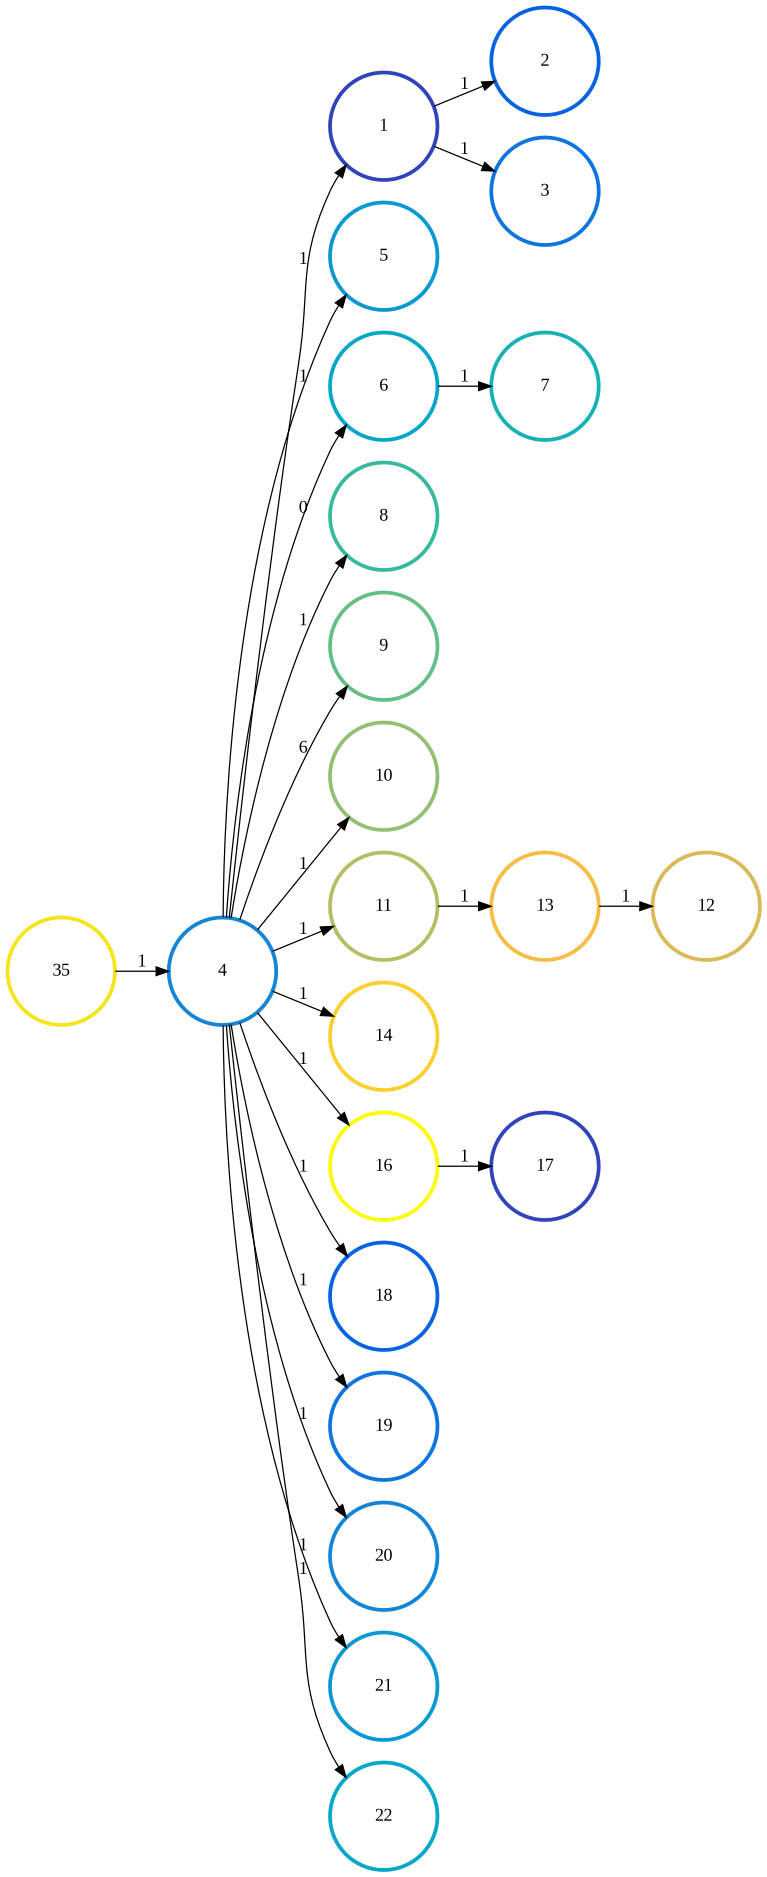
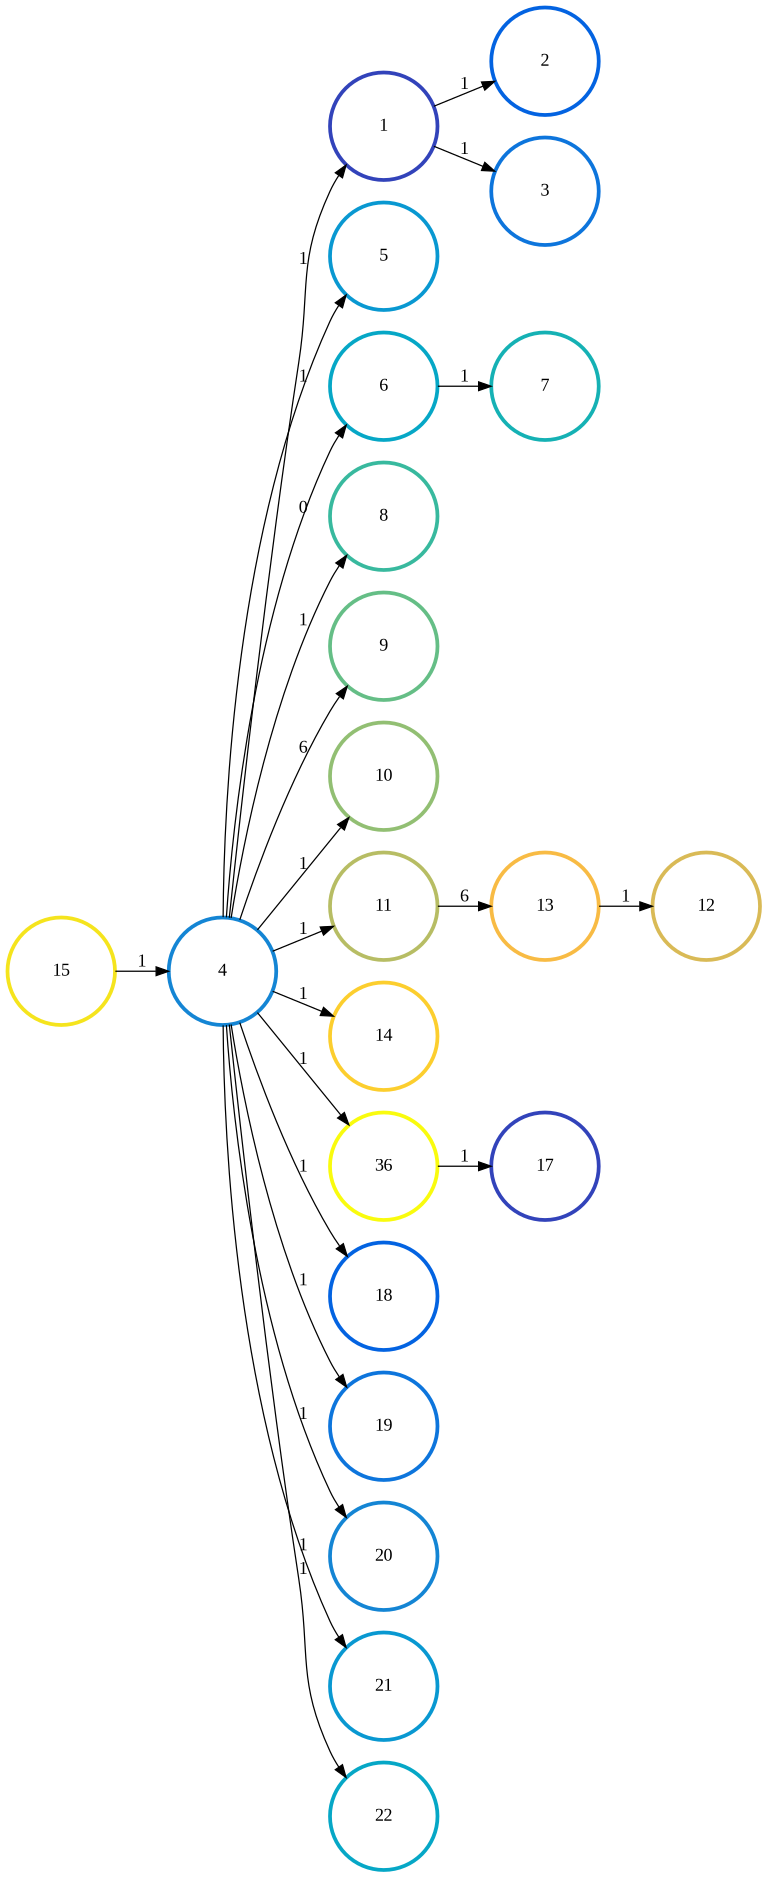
(464, 897) -> (464, 897)
(61, 971) -> (61, 971)
(384, 1166) -> (384, 1166)
